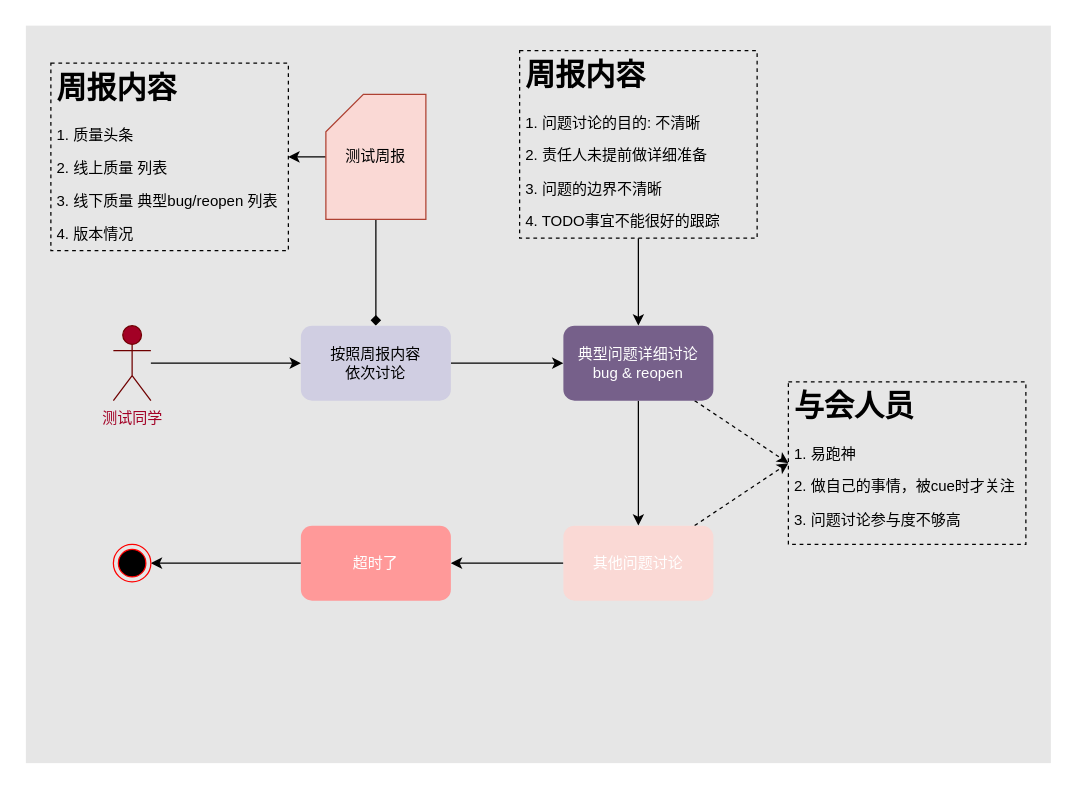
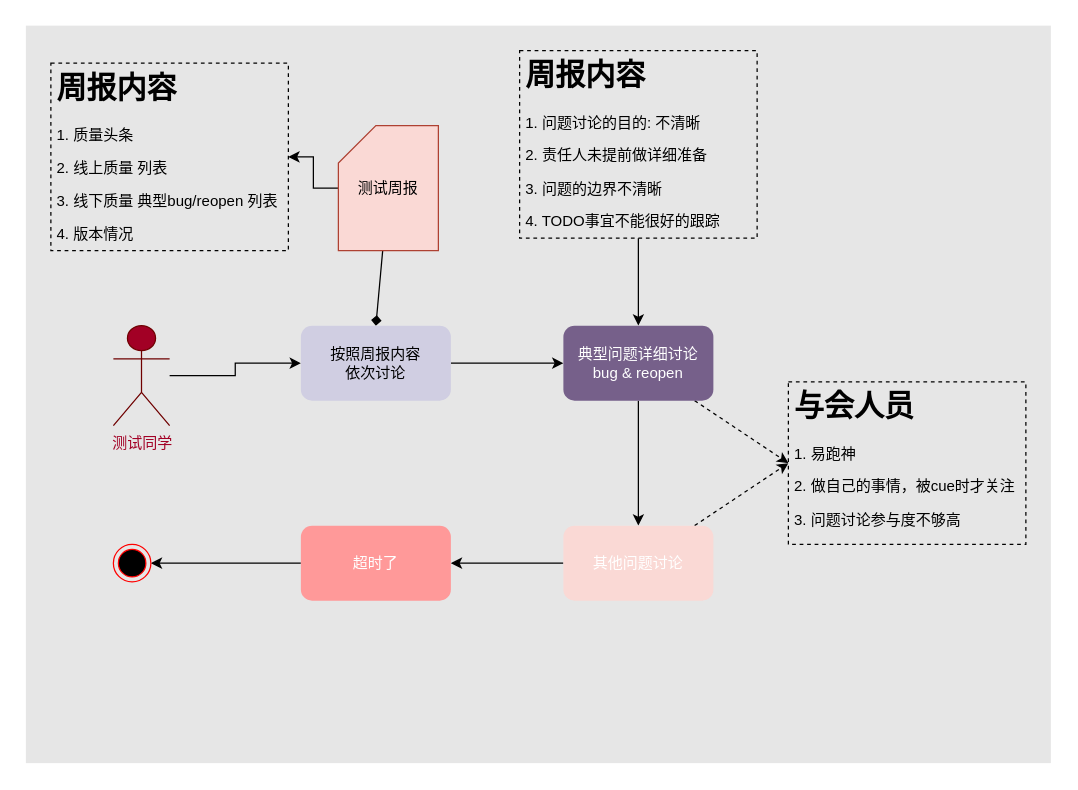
(376, 157) -> (388, 188)
(132, 363) -> (141, 376)
